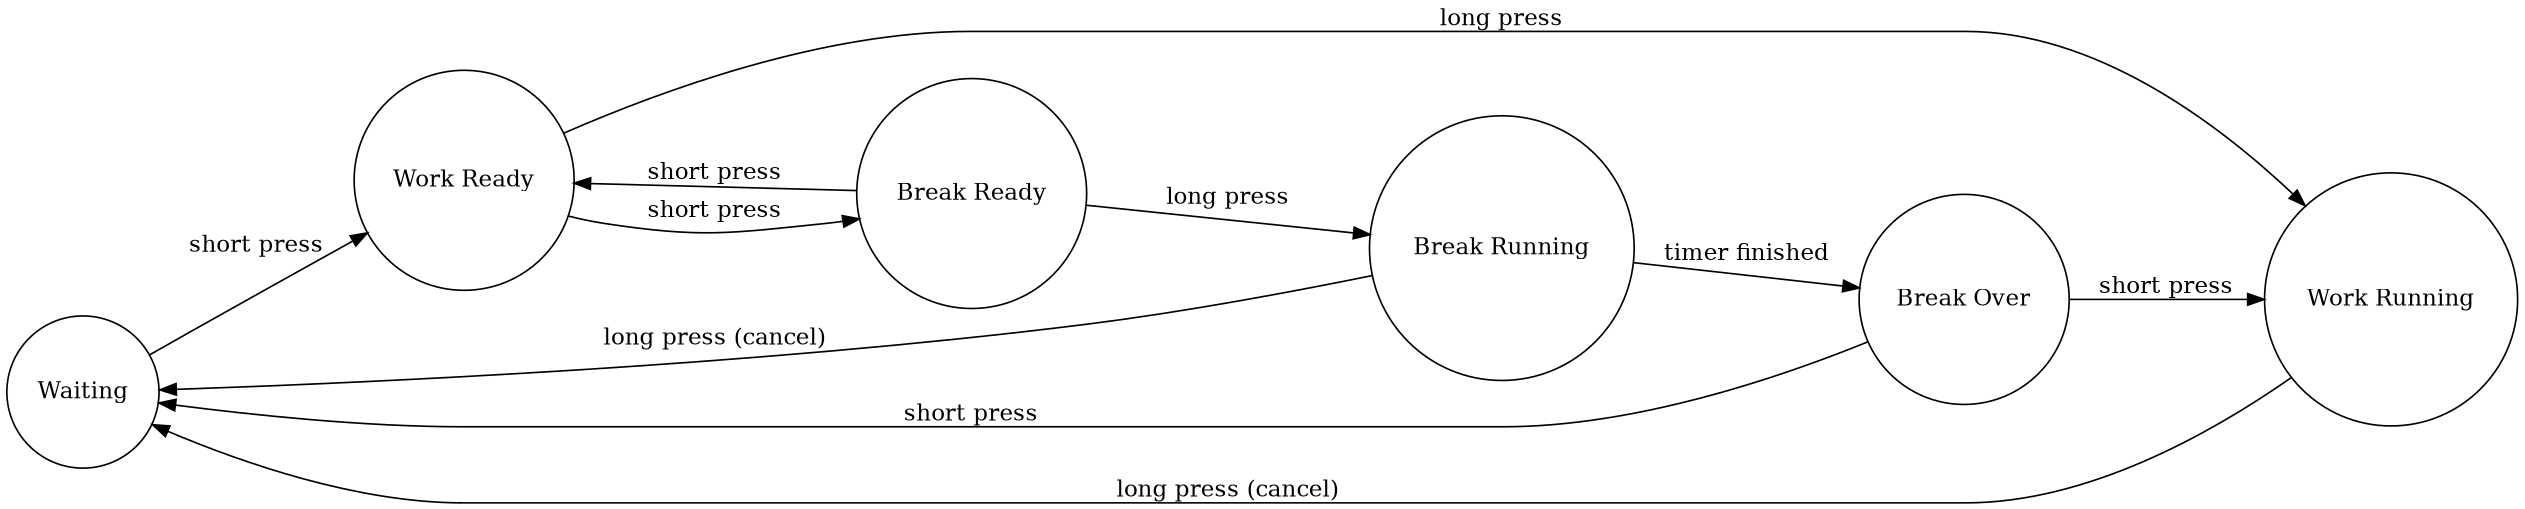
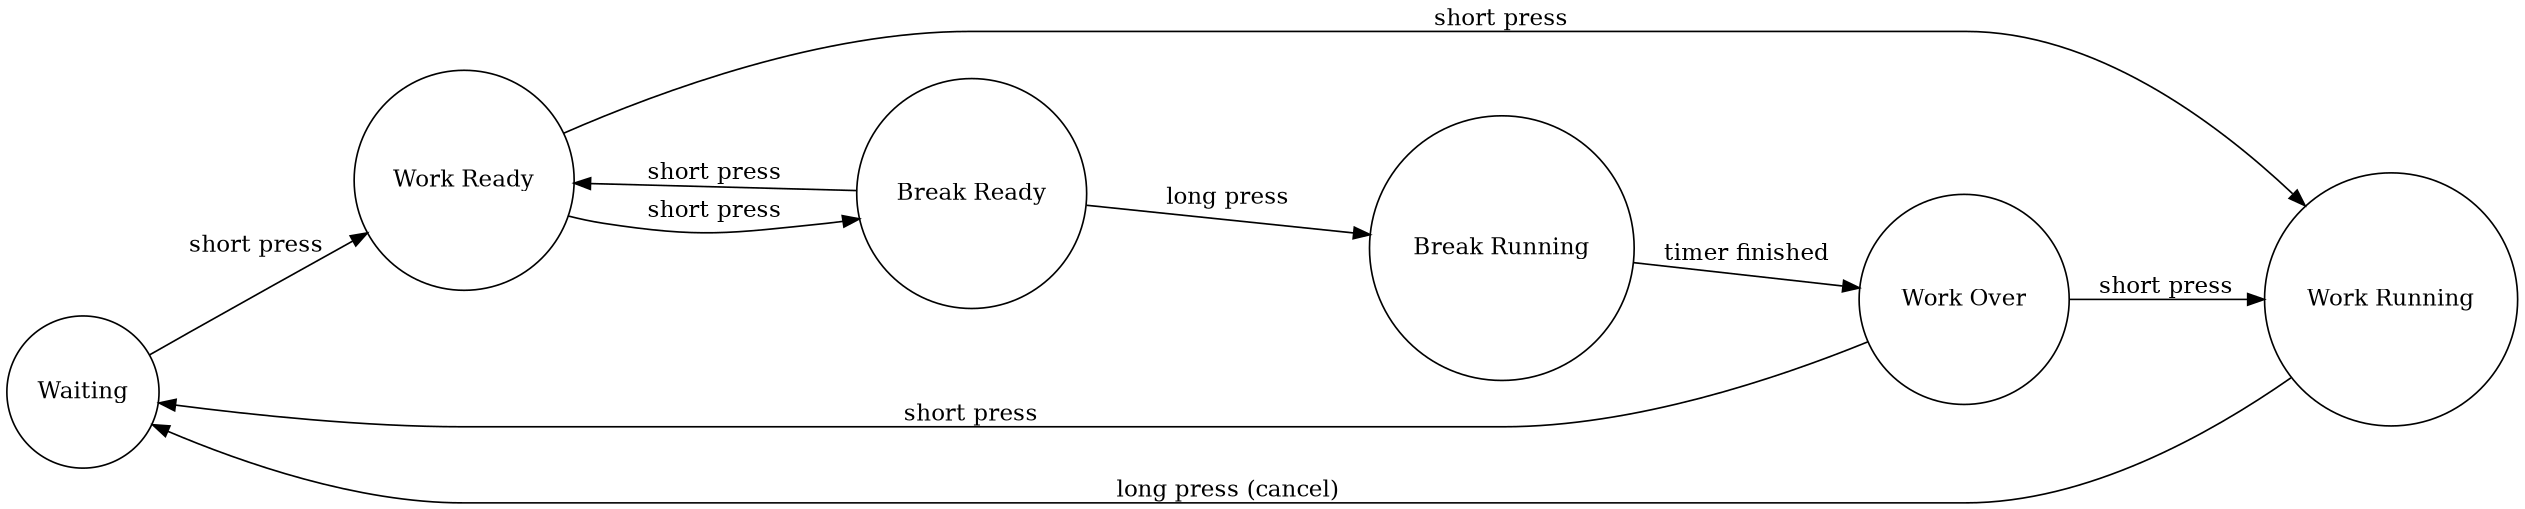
(1502, 19) -> (1502, 19)
(1964, 299) -> (1964, 299)
(777, 355) -> none
